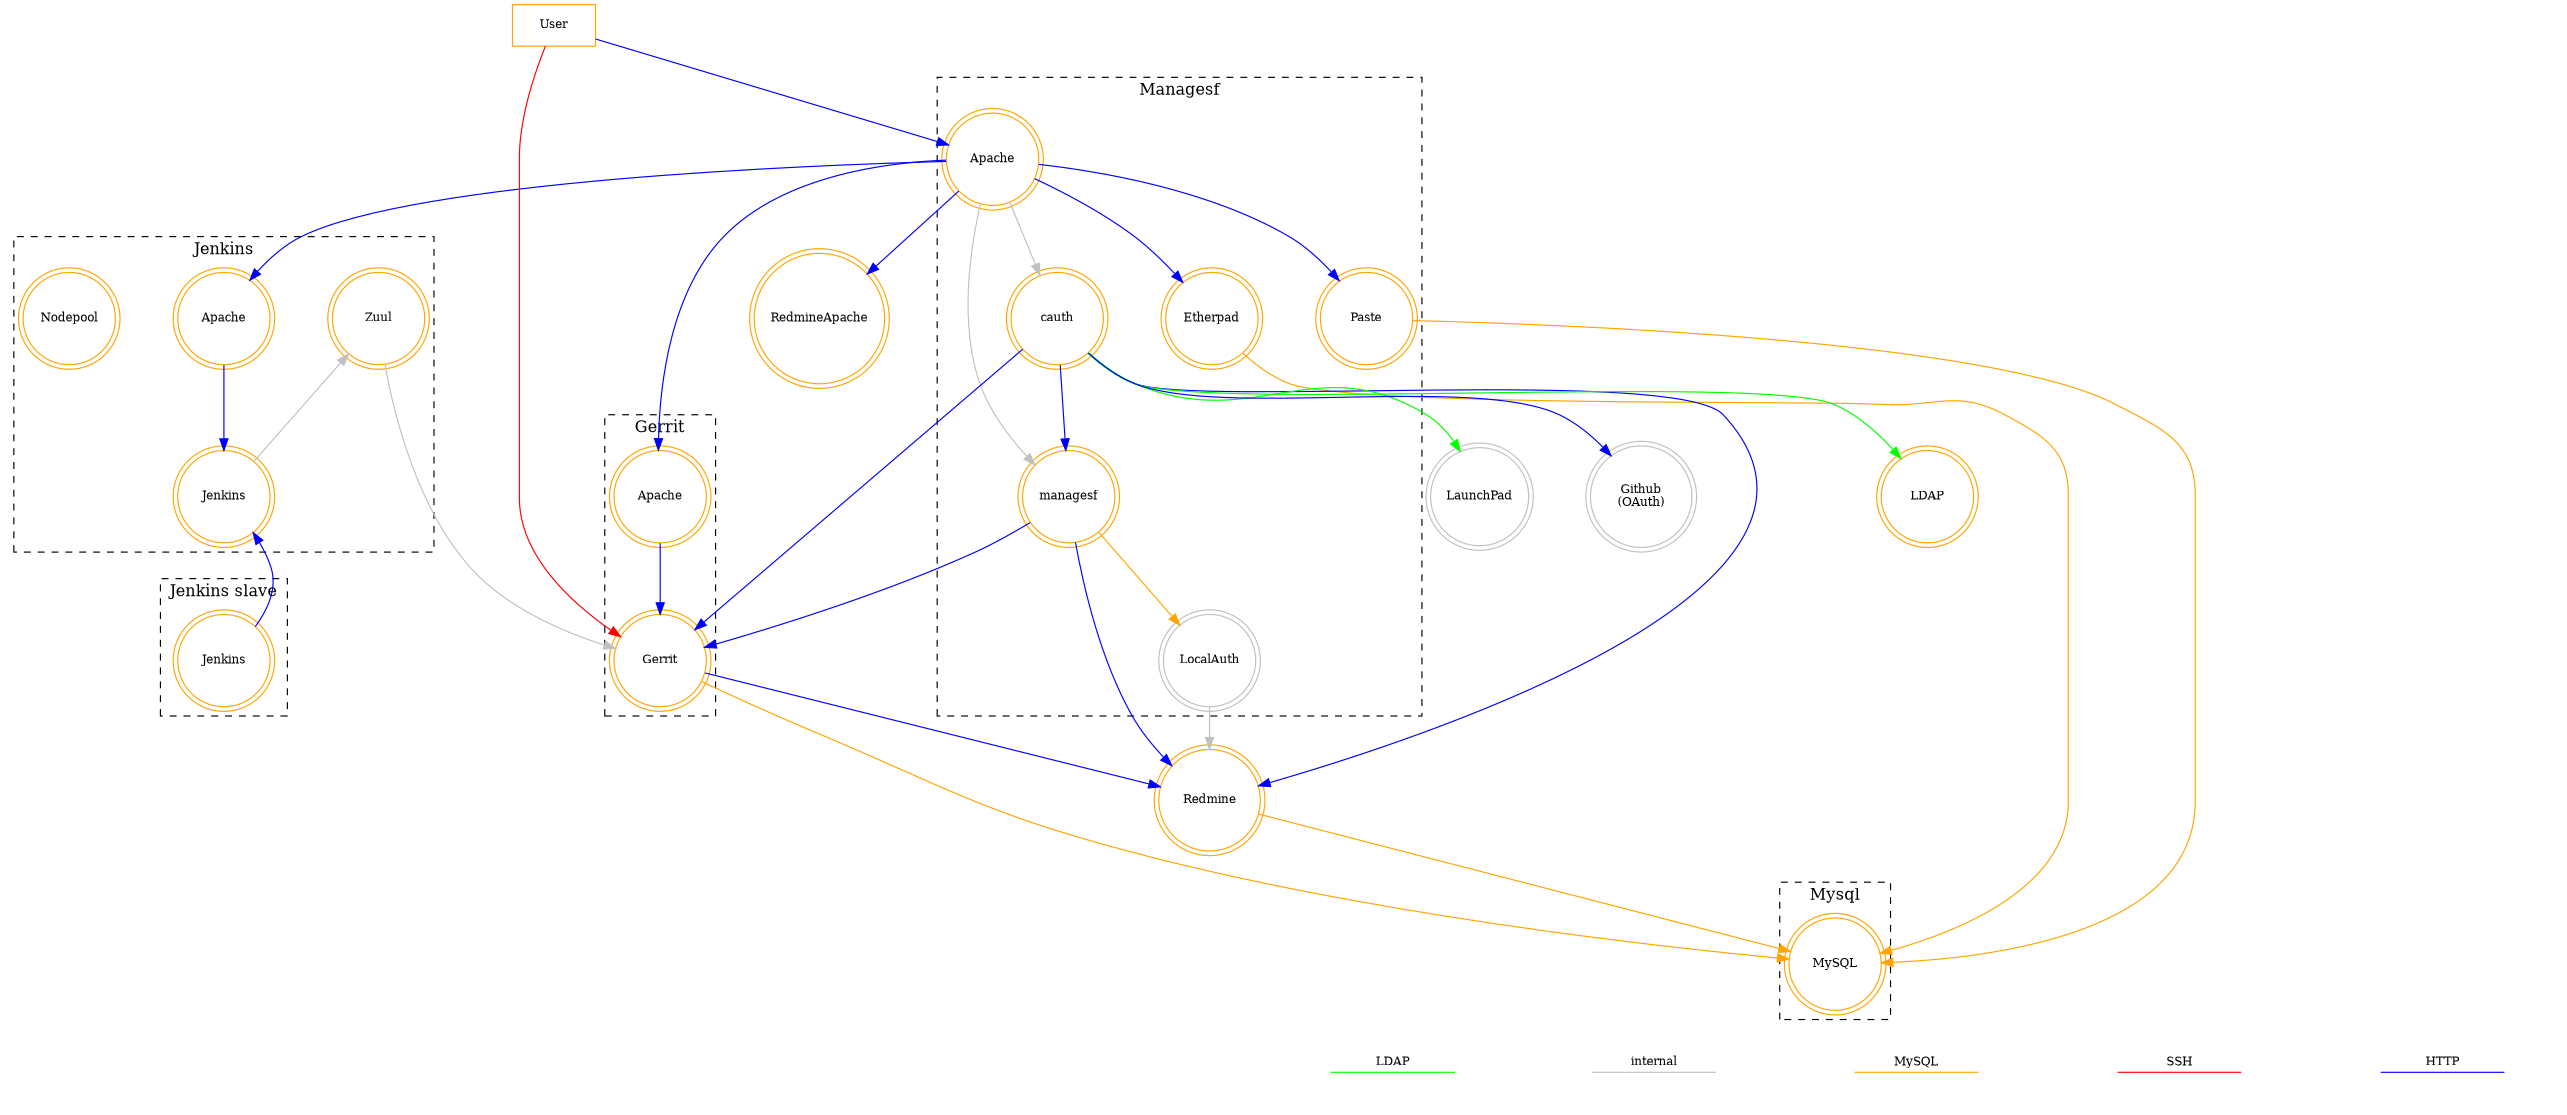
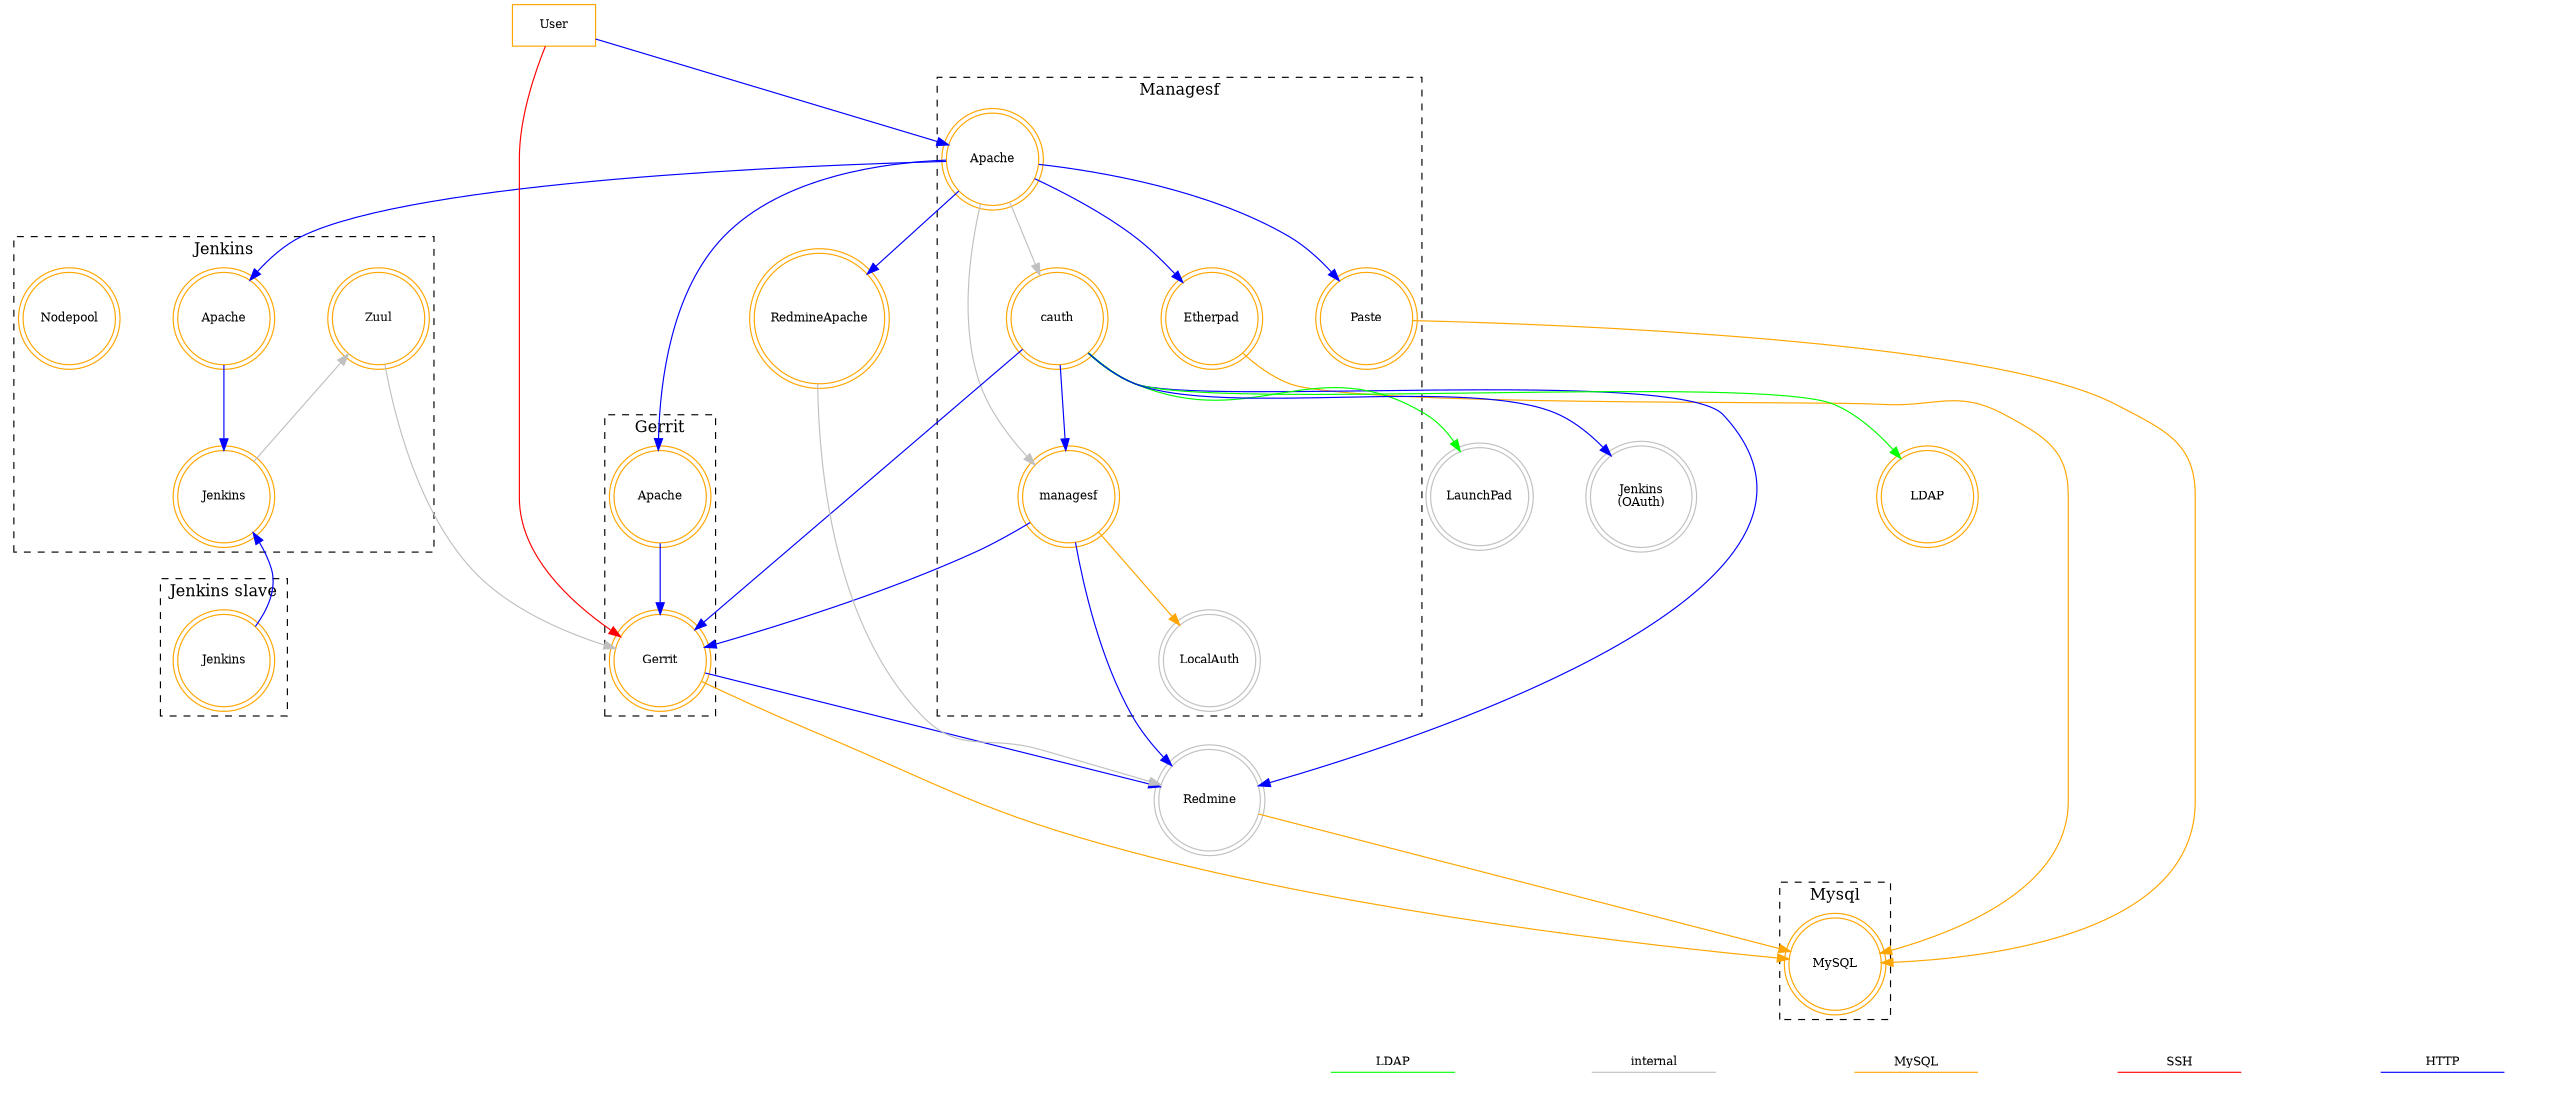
(1641, 497) -> (1641, 497)
(1210, 723) -> (887, 670)
(1210, 800) -> (1210, 800)
